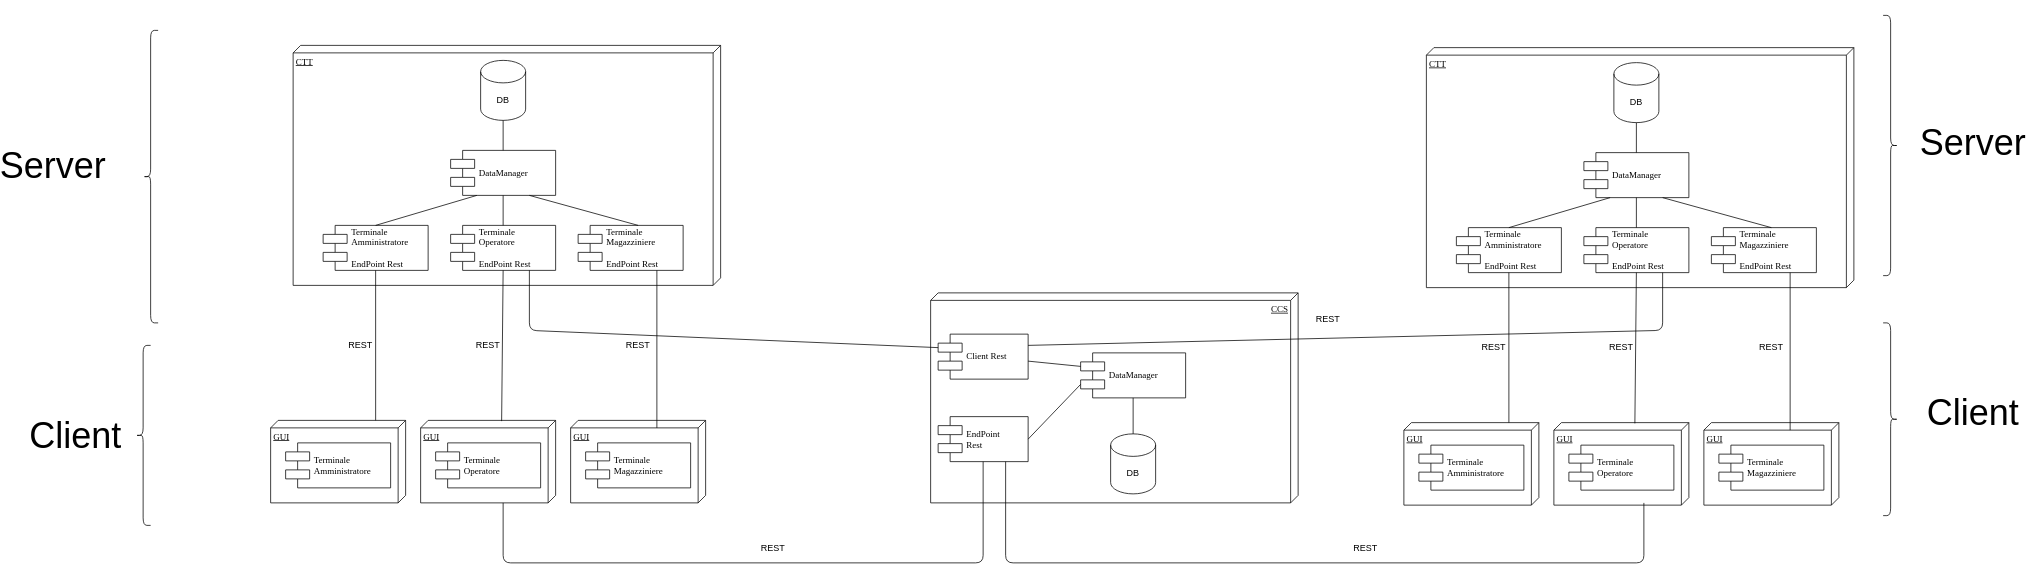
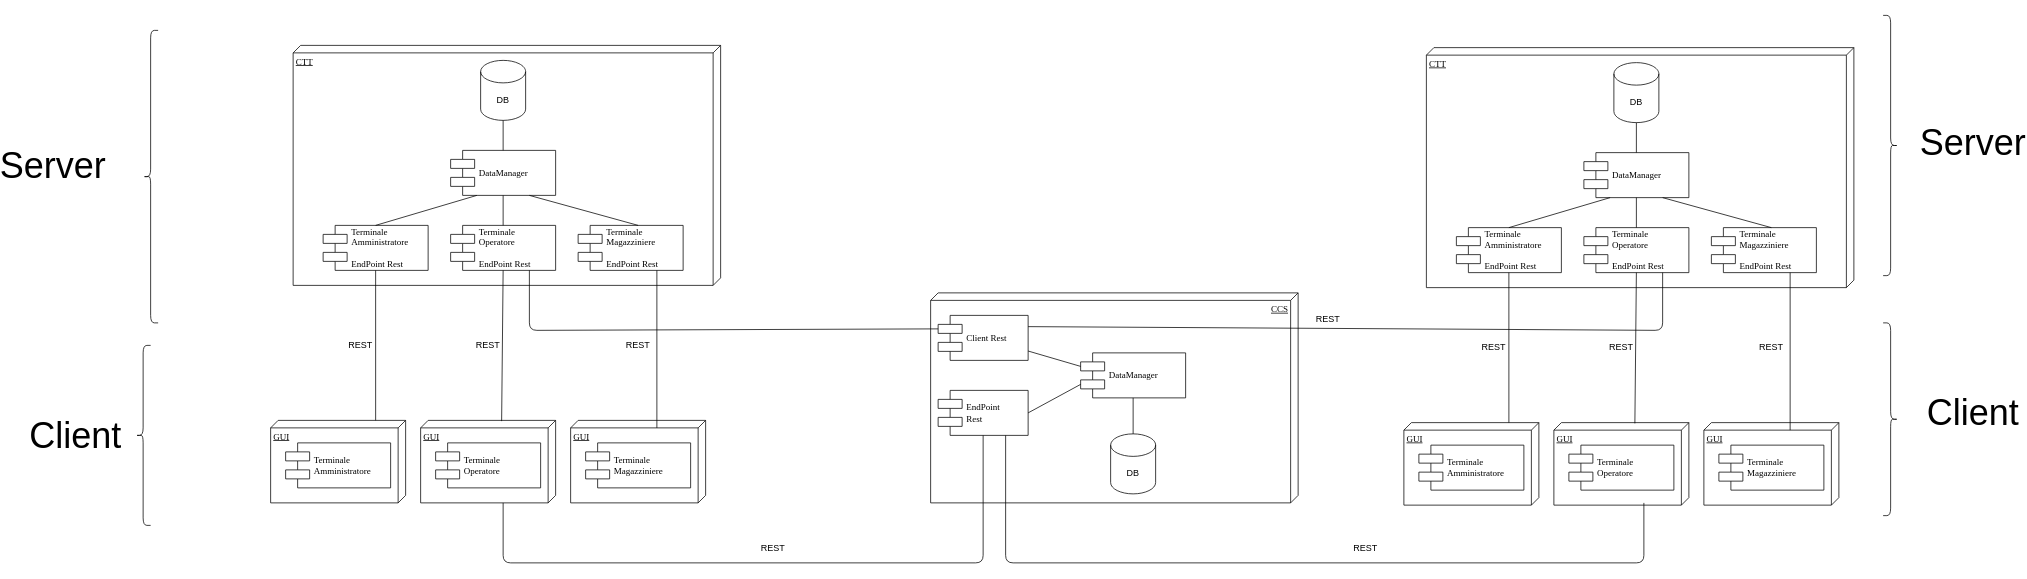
(983, 357) -> (983, 338)
(983, 439) -> (983, 413)
